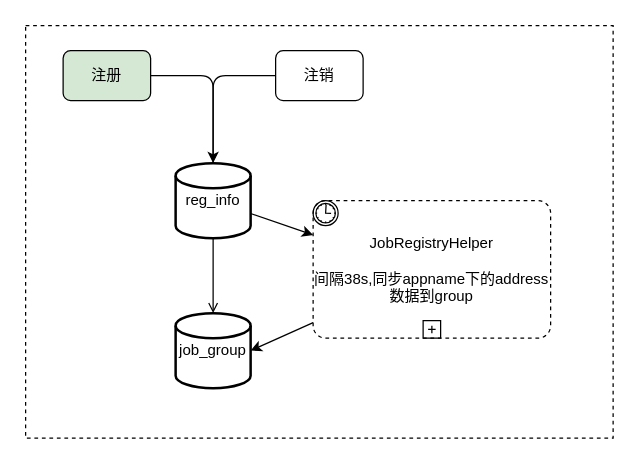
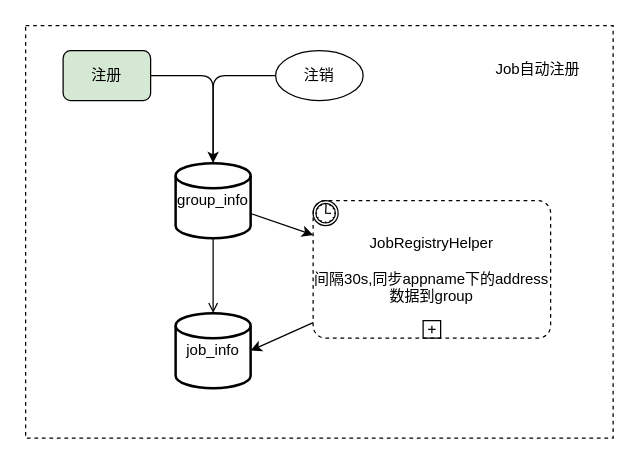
none -> (538, 69)
(319, 76) -> (319, 76)
(213, 201) -> (213, 201)
(432, 269) -> (432, 269)
(213, 351) -> (213, 351)
